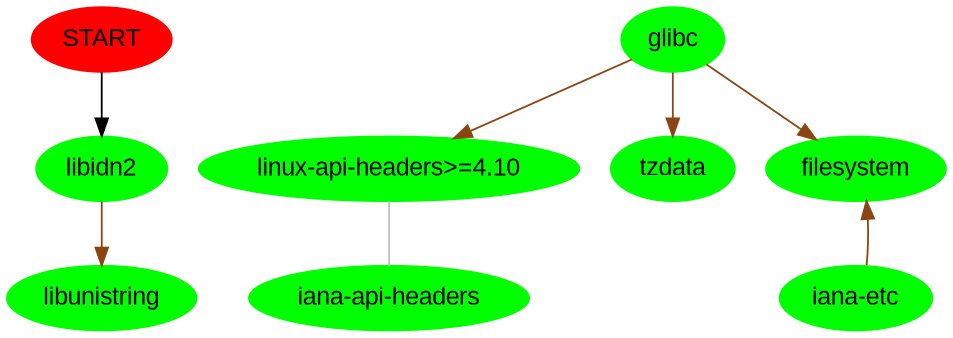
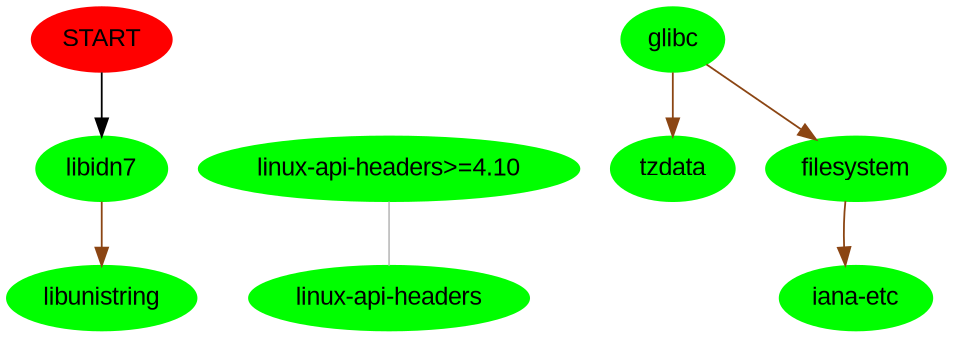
(551, 95) -> none
(102, 169) -> (102, 169)
(868, 242) -> (844, 224)
(389, 298) -> (389, 298)
